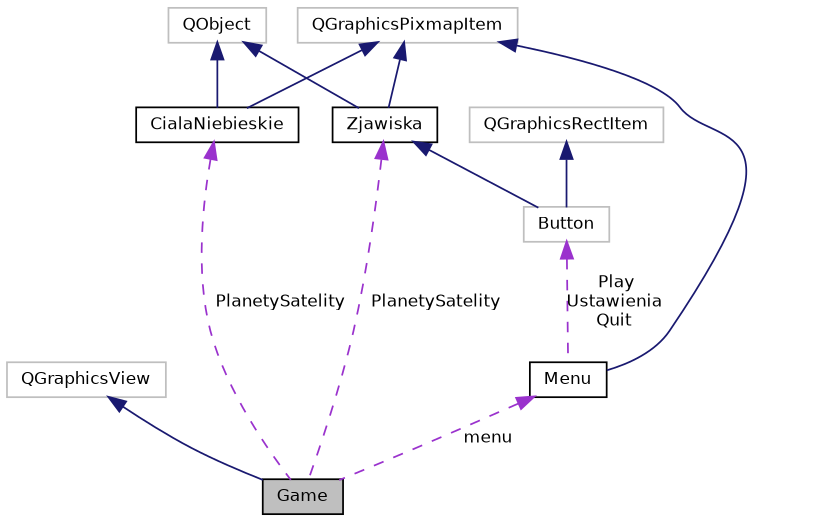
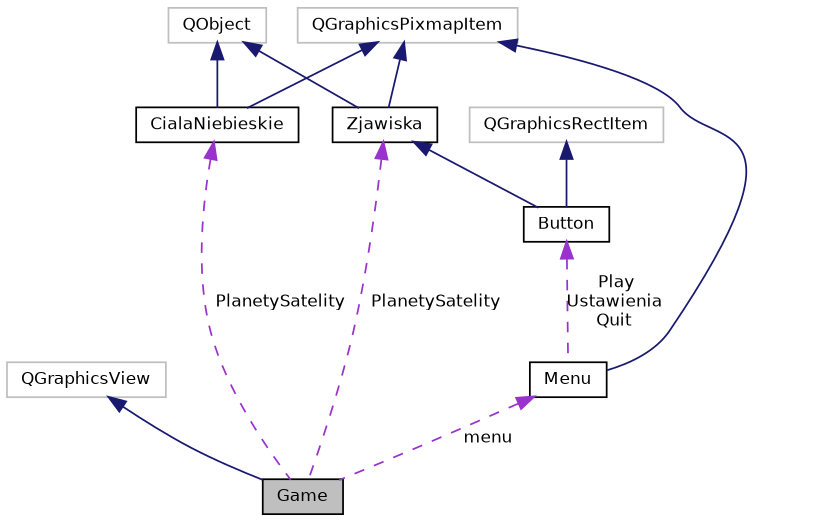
(567, 224) -> (567, 224)
